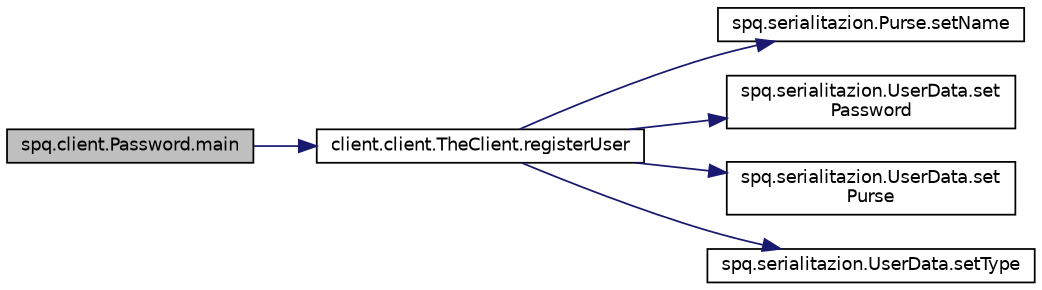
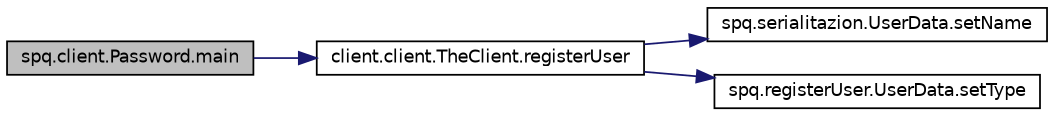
(871, 25) -> (877, 25)
(871, 102) -> none
(871, 188) -> none
(871, 266) -> (877, 92)
